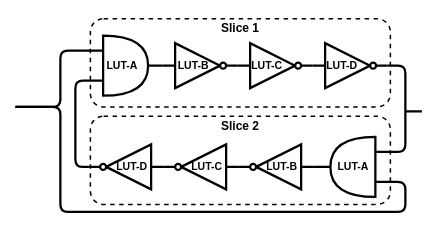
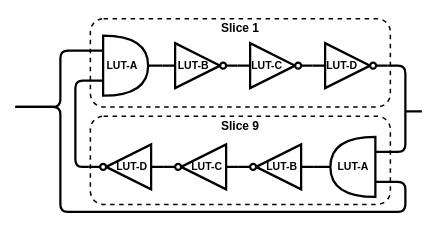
(240, 126) -> (240, 126)
